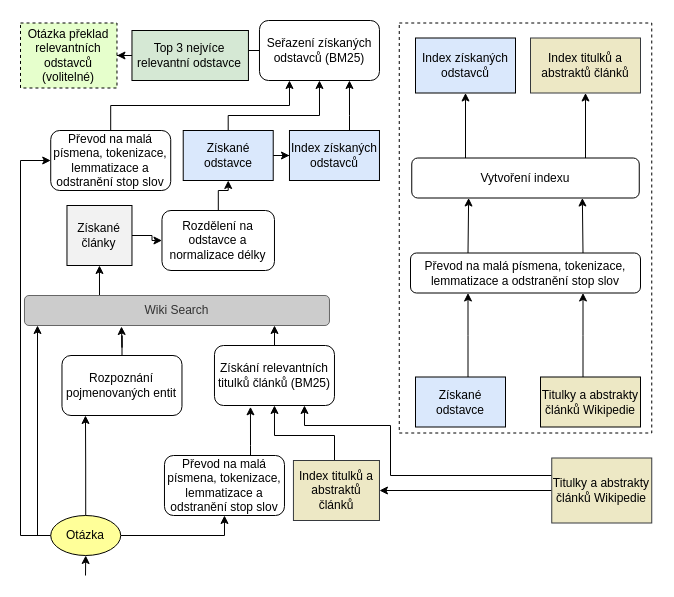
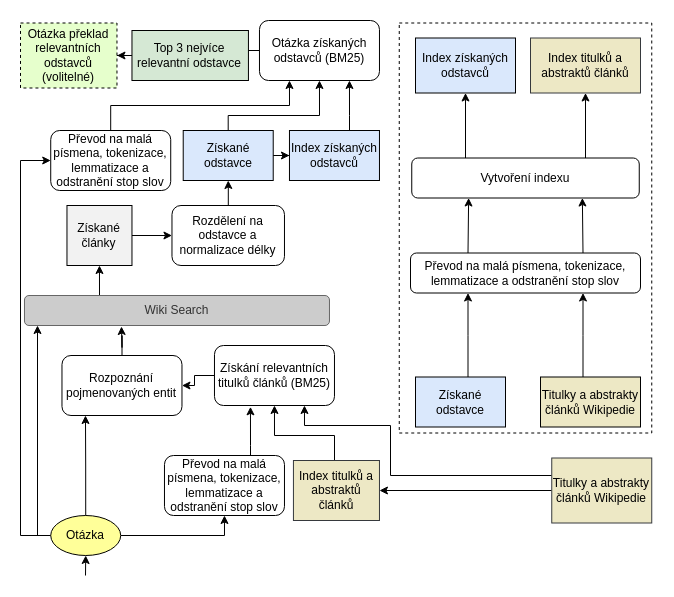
(320, 51) -> (320, 51)
(218, 241) -> (228, 236)
(275, 339) -> (197, 376)
